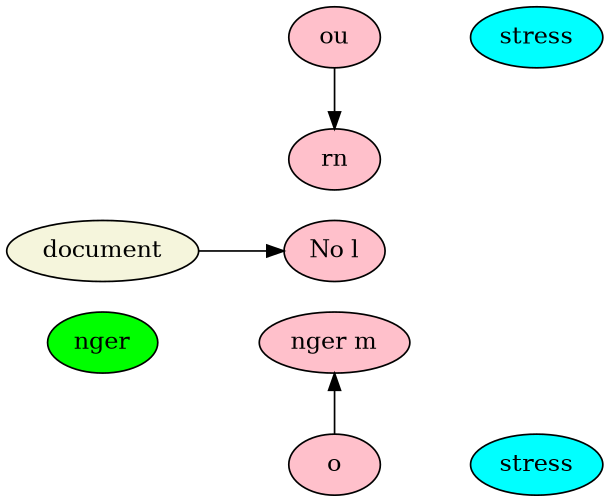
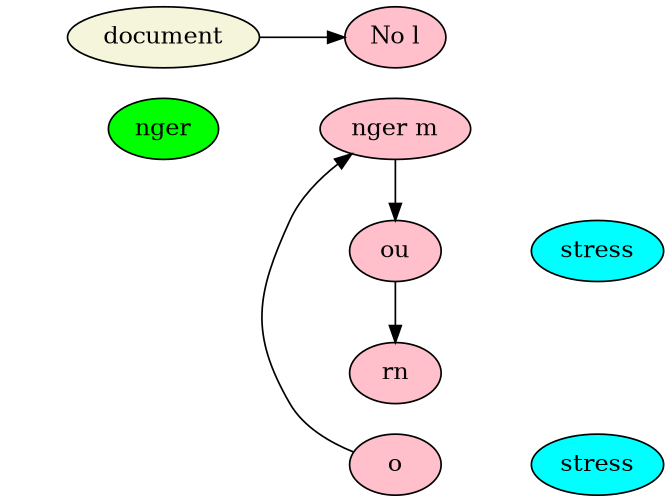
none -> (395, 181)
